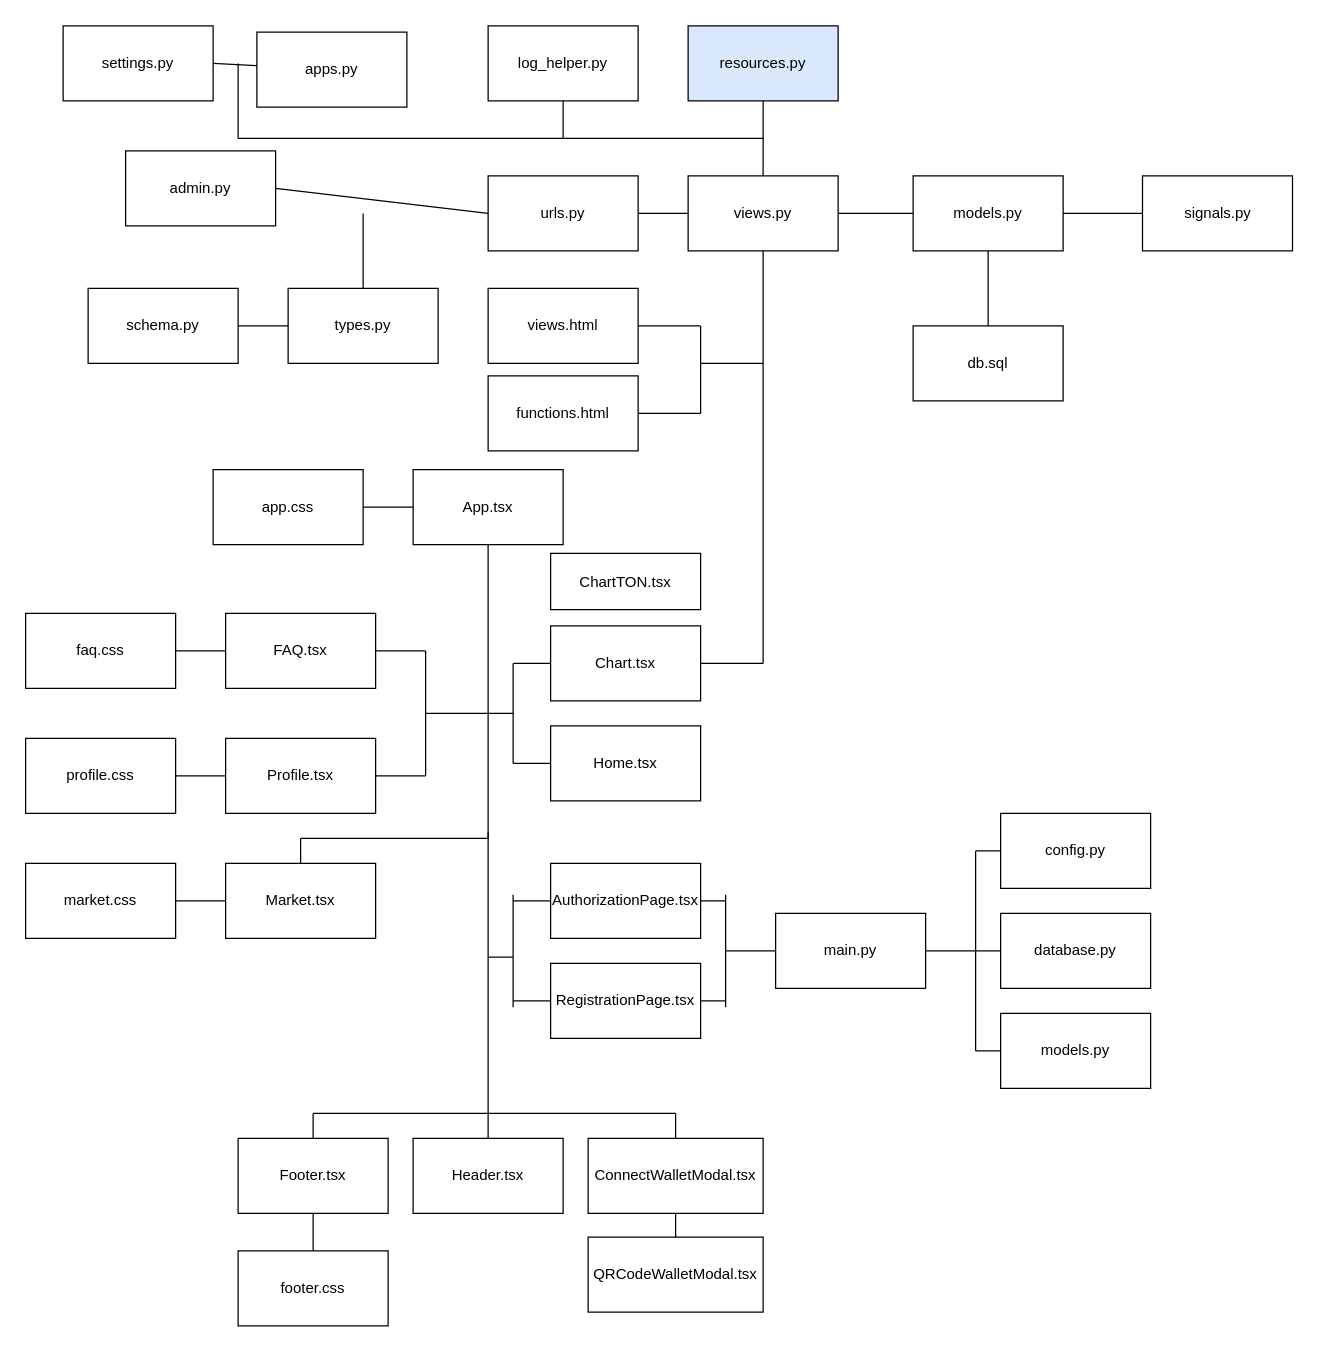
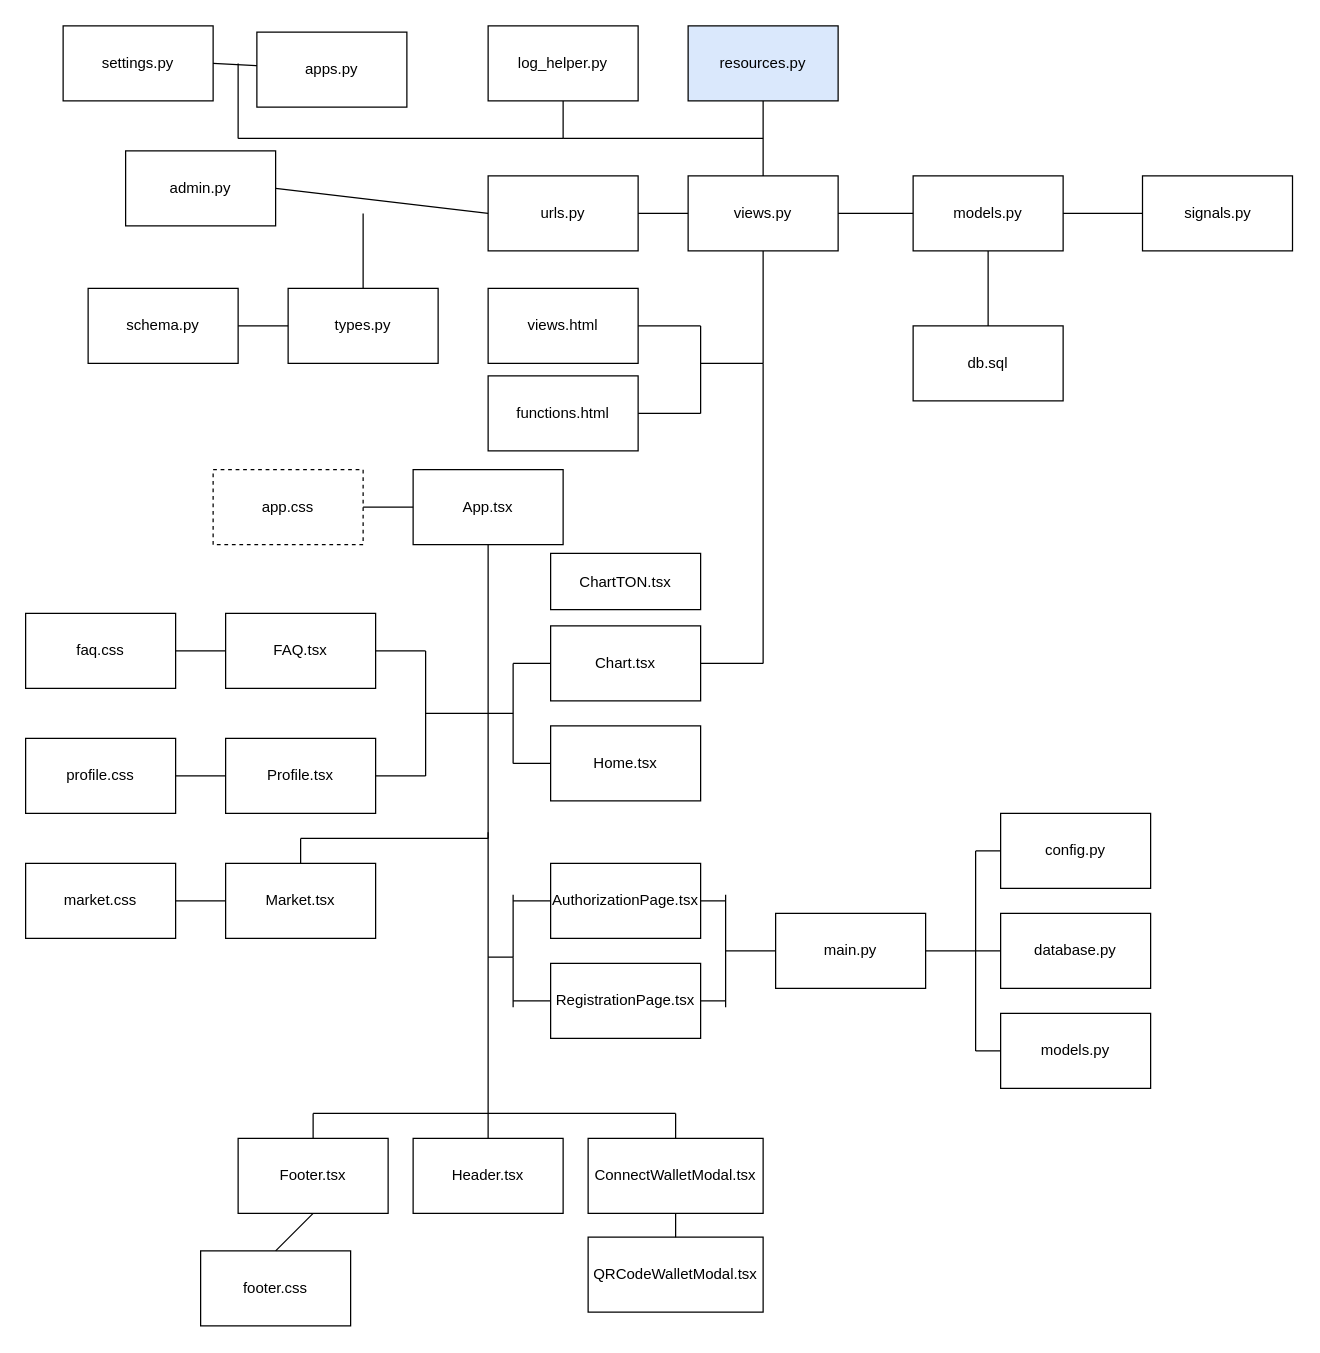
(288, 507) -> (288, 507)
(313, 1288) -> (276, 1288)
